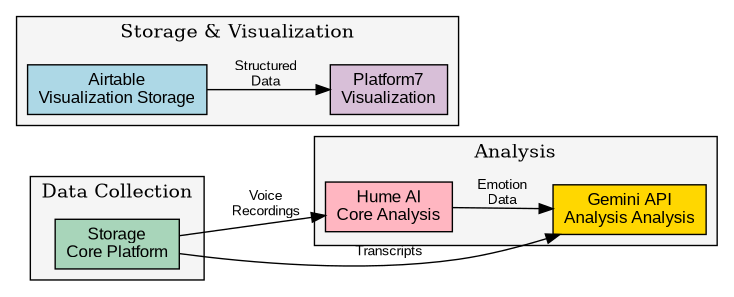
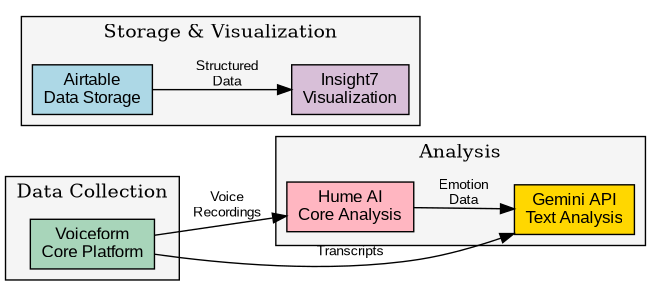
(117, 90) -> (92, 90)
(389, 90) -> (350, 90)
(630, 210) -> (574, 210)
(117, 244) -> (92, 244)
